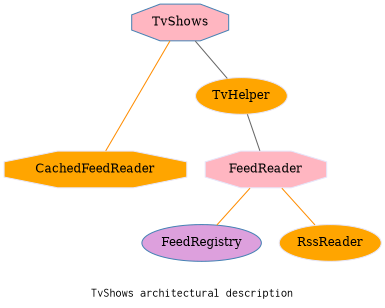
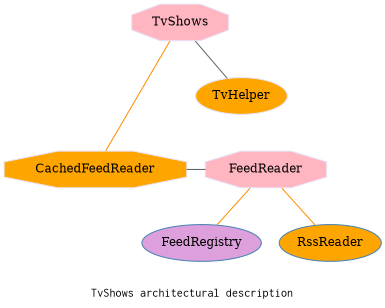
(180, 22) -> (180, 22)
(254, 133) -> (196, 169)
(330, 243) -> (330, 243)
